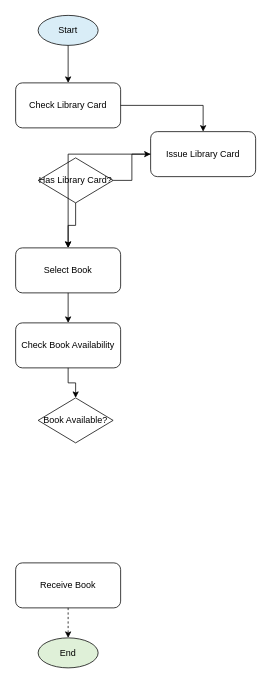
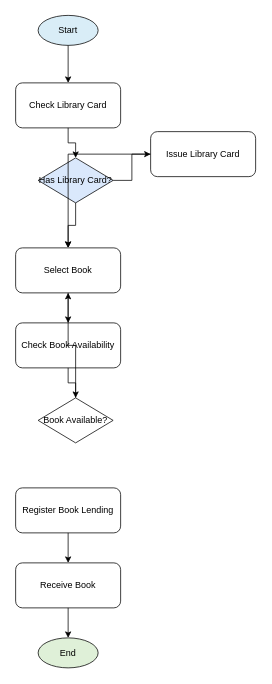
(163, 105) -> (68, 143)
(75, 180) -> (75, 180)
none -> (75, 347)
none -> (68, 510)
none -> (68, 556)
(68, 619) -> (68, 619)
